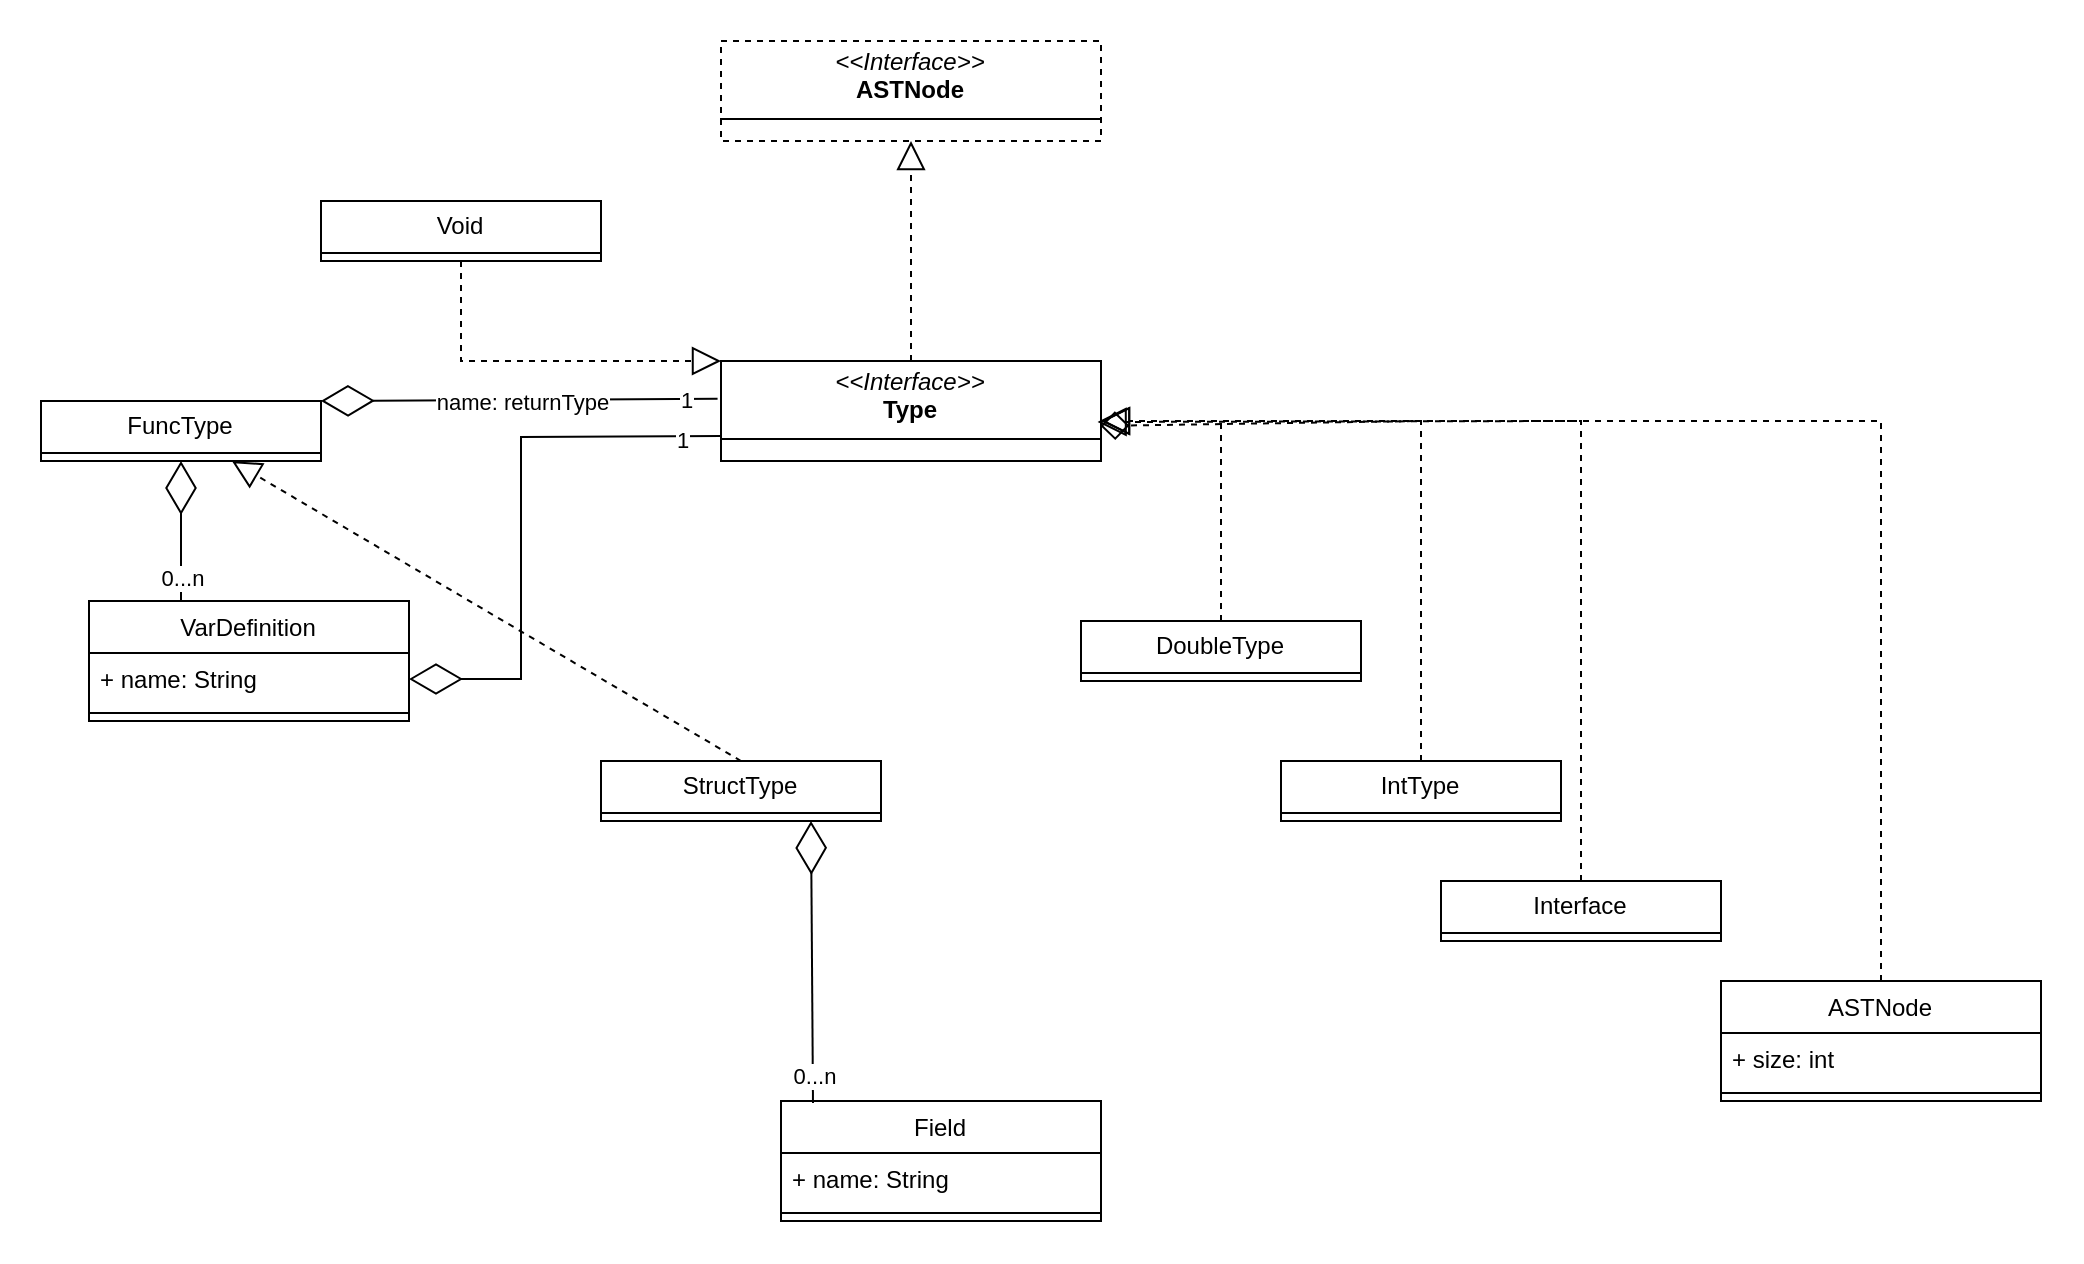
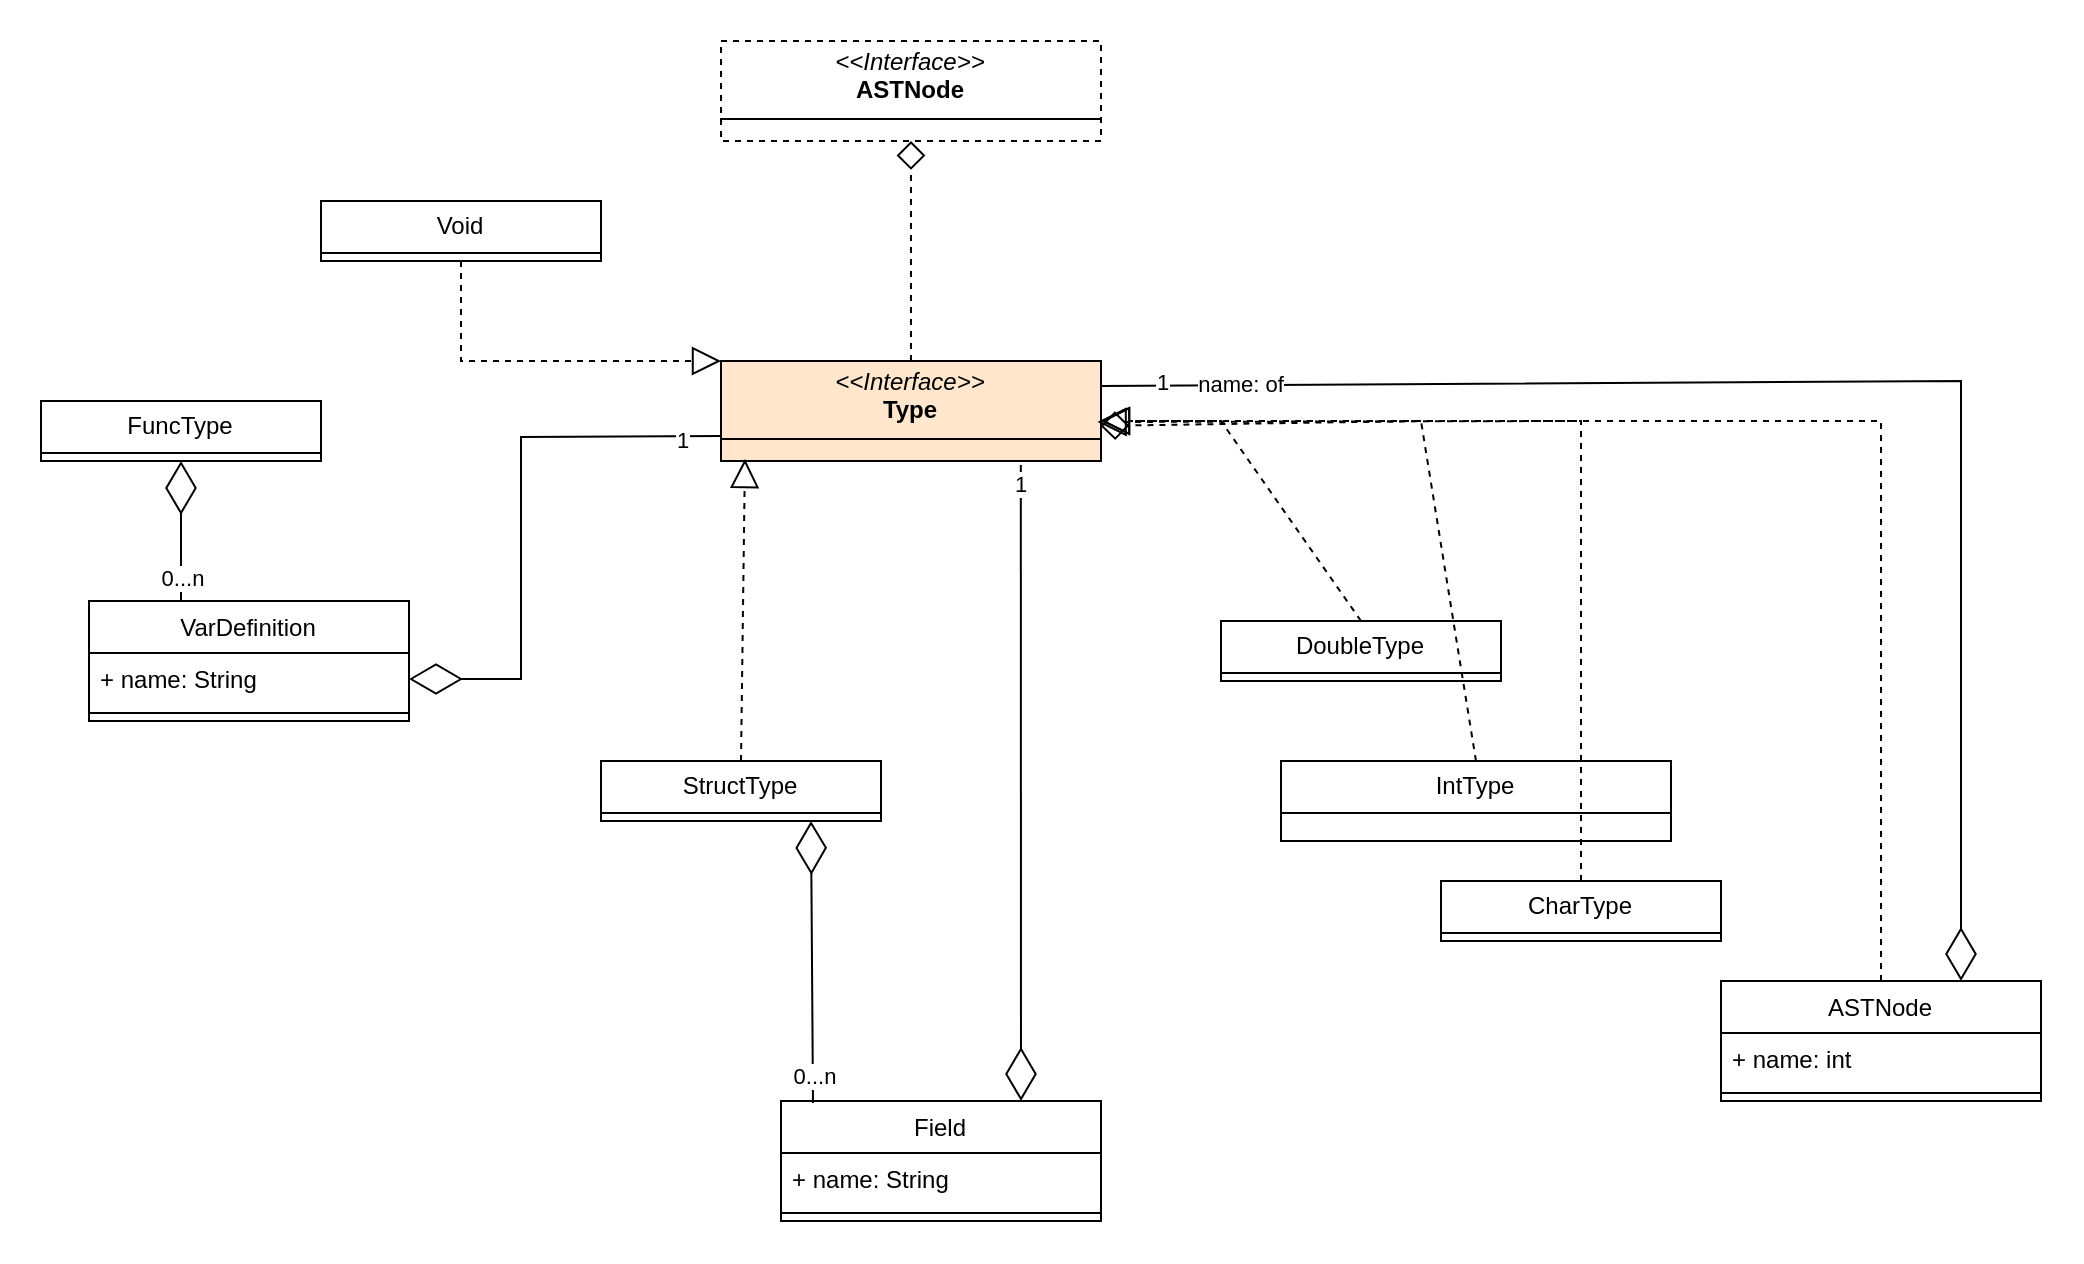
(911, 170) -> (911, 170)
none -> (1886, 381)
(545, 400) -> none
(911, 411) -> (911, 411)
(387, 553) -> (743, 623)
(1221, 651) -> (1361, 651)
none -> (1021, 757)
(1421, 791) -> (1476, 801)
(1581, 907) -> (1581, 907)
(1791, 1061) -> (1794, 1061)
